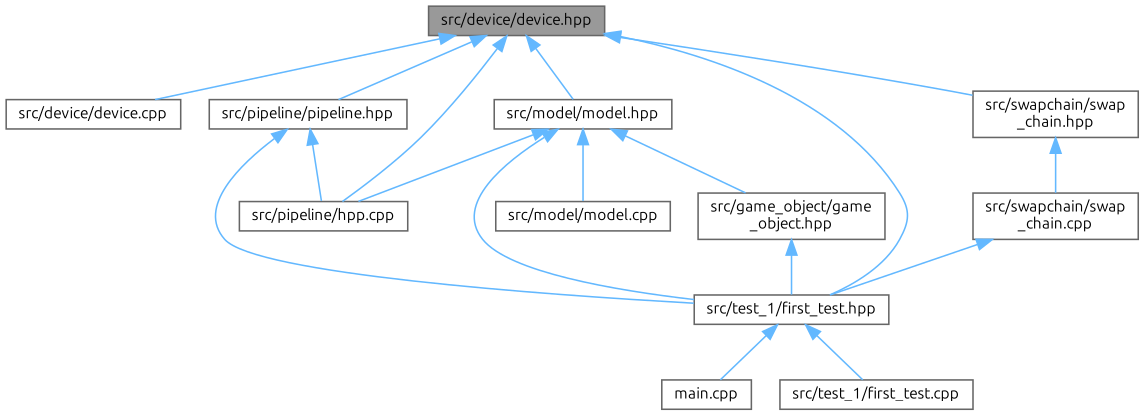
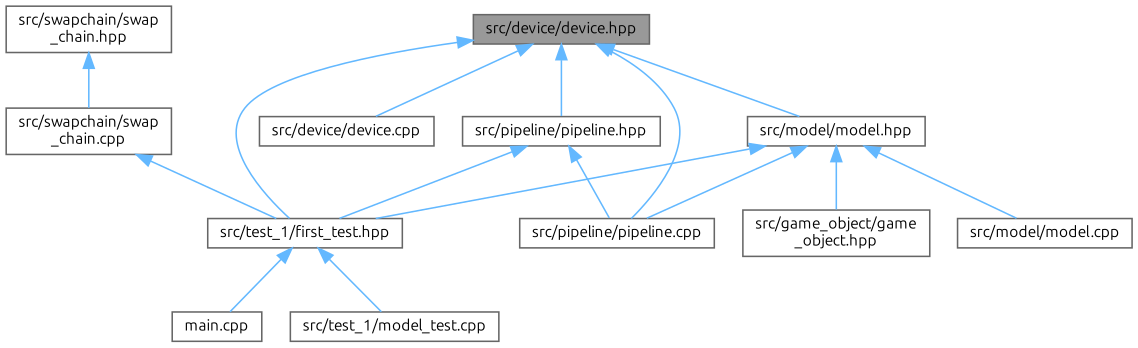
(797, 65) -> none
(324, 216) -> (617, 233)
(792, 275) -> none
(876, 395) -> (395, 327)
